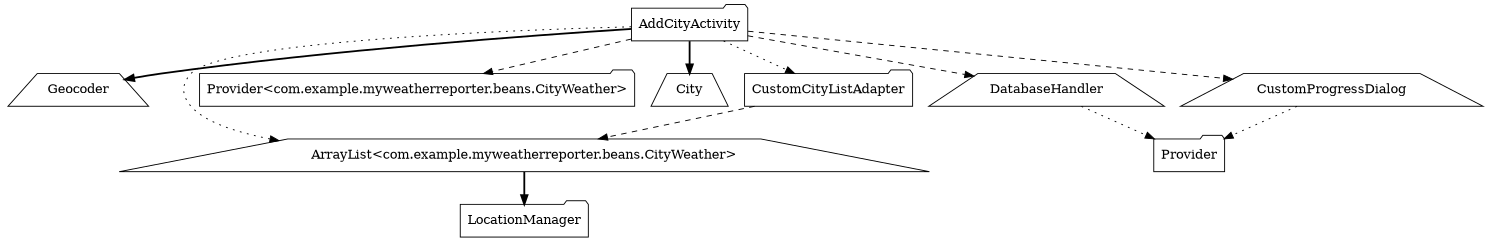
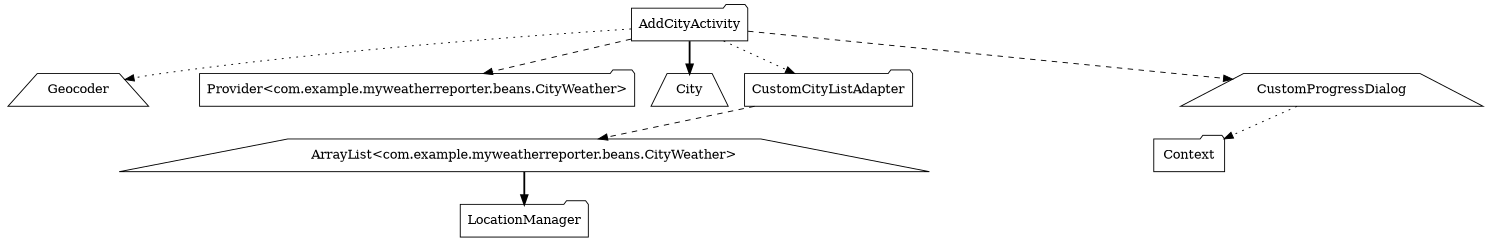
(348, 42) -> none
(382, 49) -> (382, 49)
(1047, 90) -> none
(1189, 155) -> (1189, 155)
